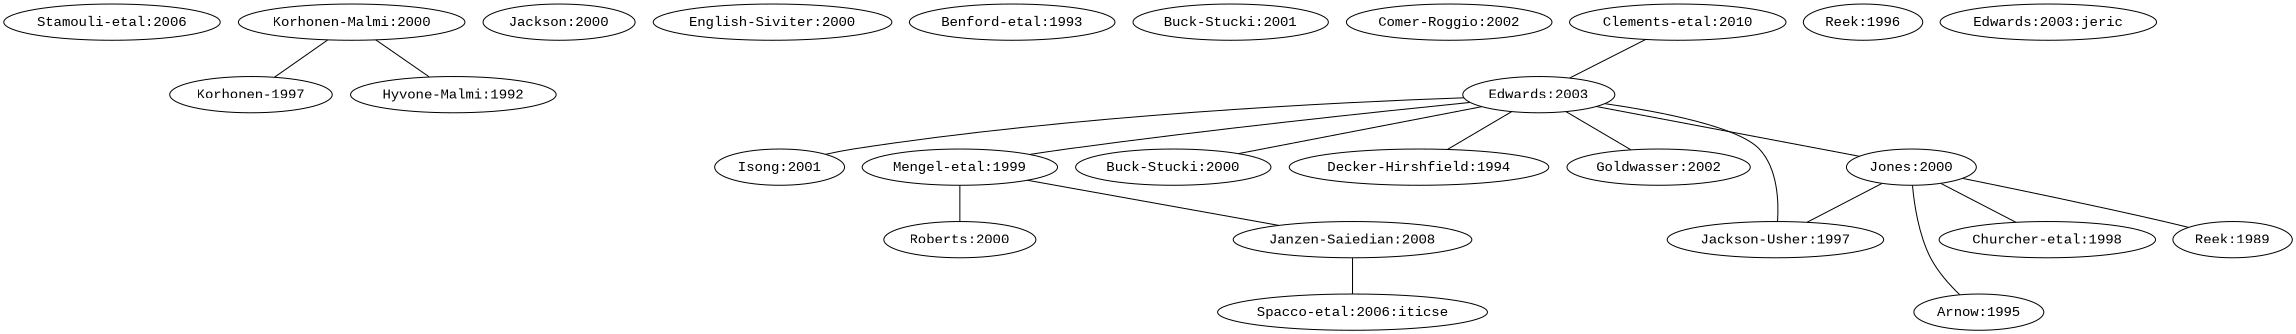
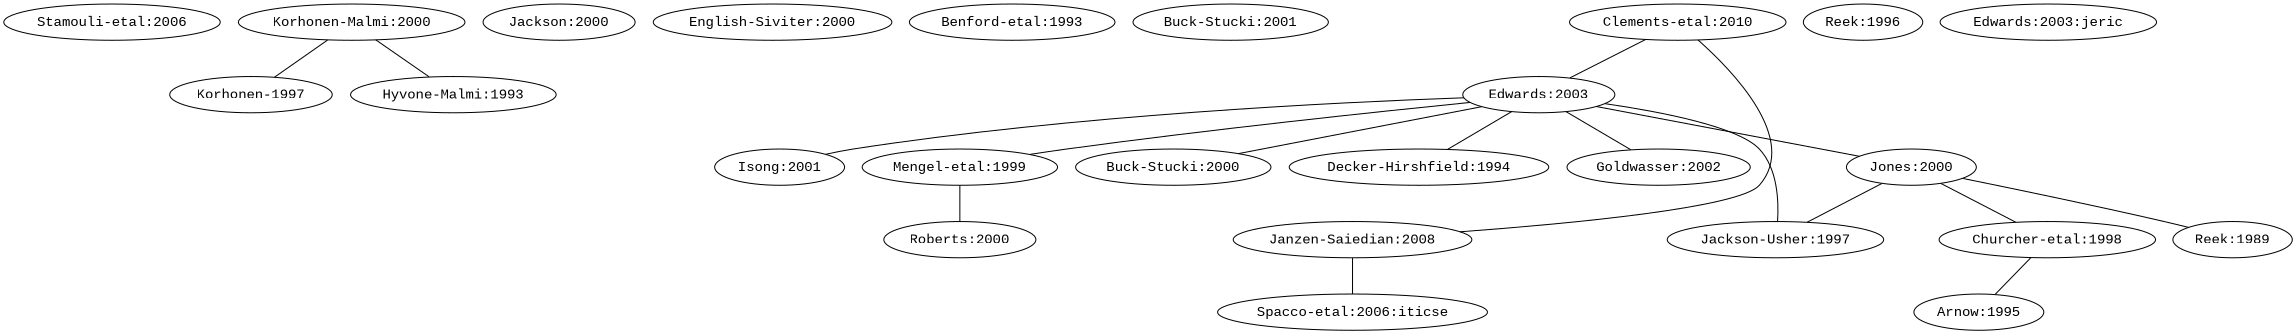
(1449, 22) -> none
(453, 95) -> (453, 95)
(1153, 203) -> (1697, 205)
(1925, 245) -> (2013, 276)
